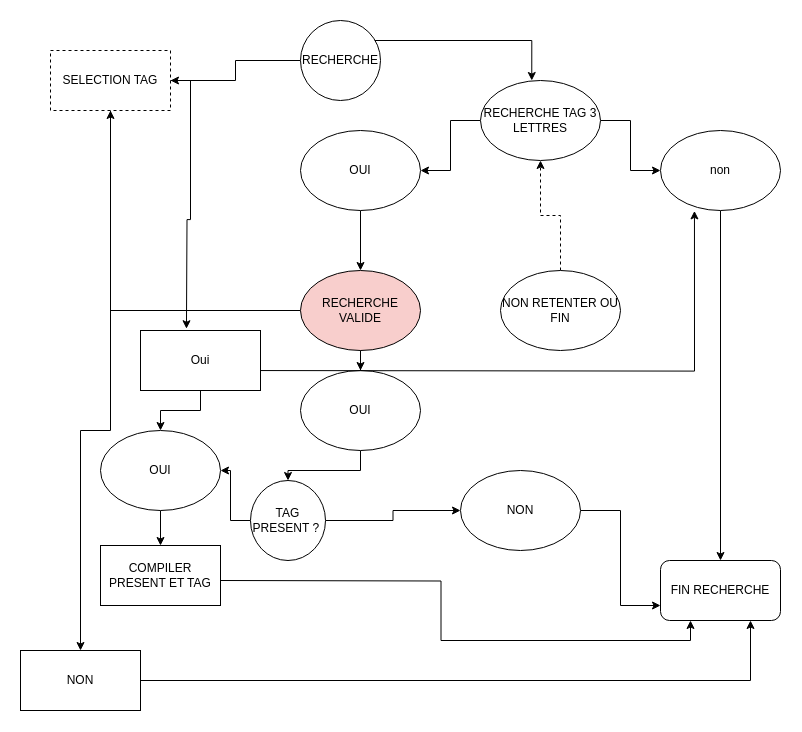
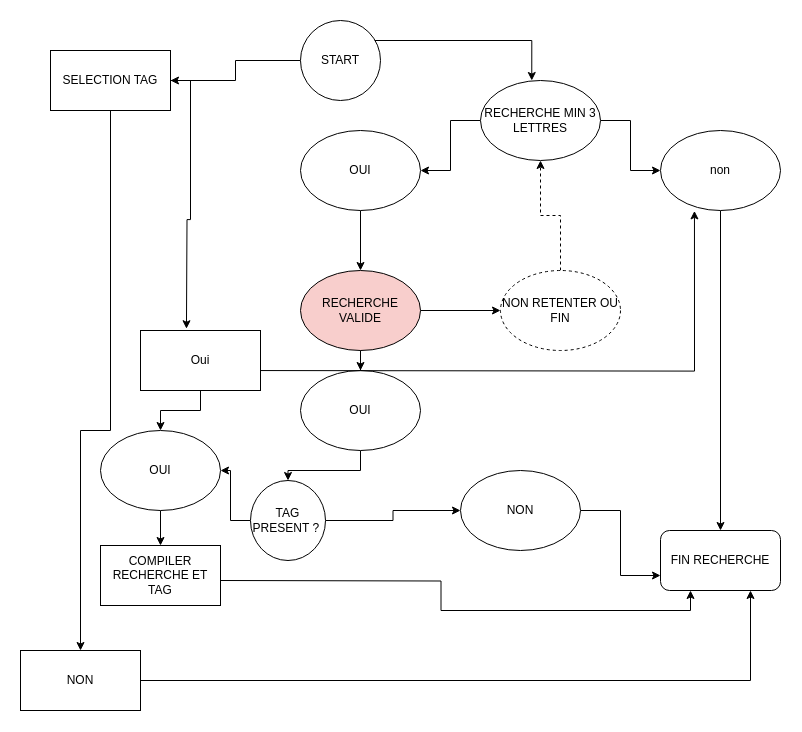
(341, 61) -> (341, 61)
(111, 81) -> (111, 81)
(541, 121) -> (541, 121)
(207, 311) -> (457, 311)
(561, 311) -> (561, 311)
(161, 576) -> (161, 576)
(721, 591) -> (721, 561)
